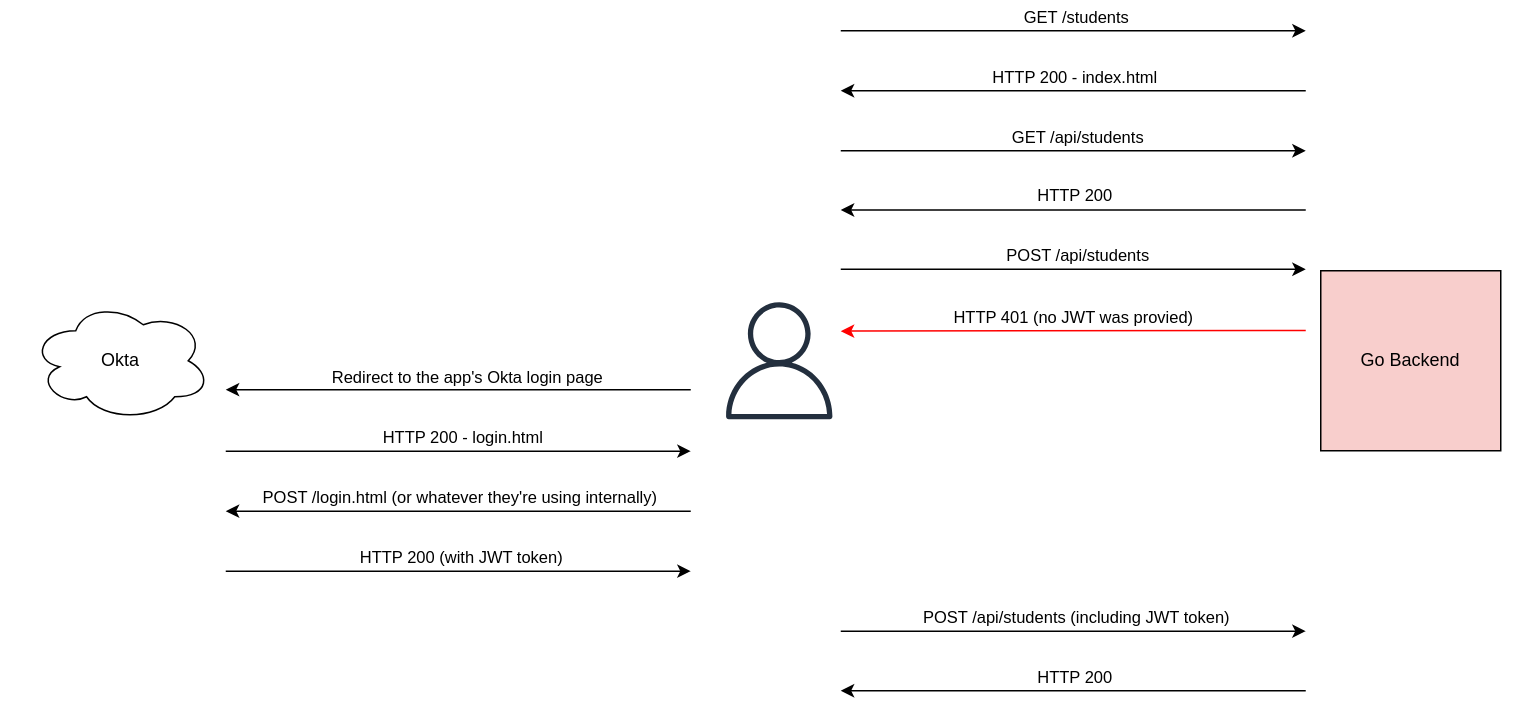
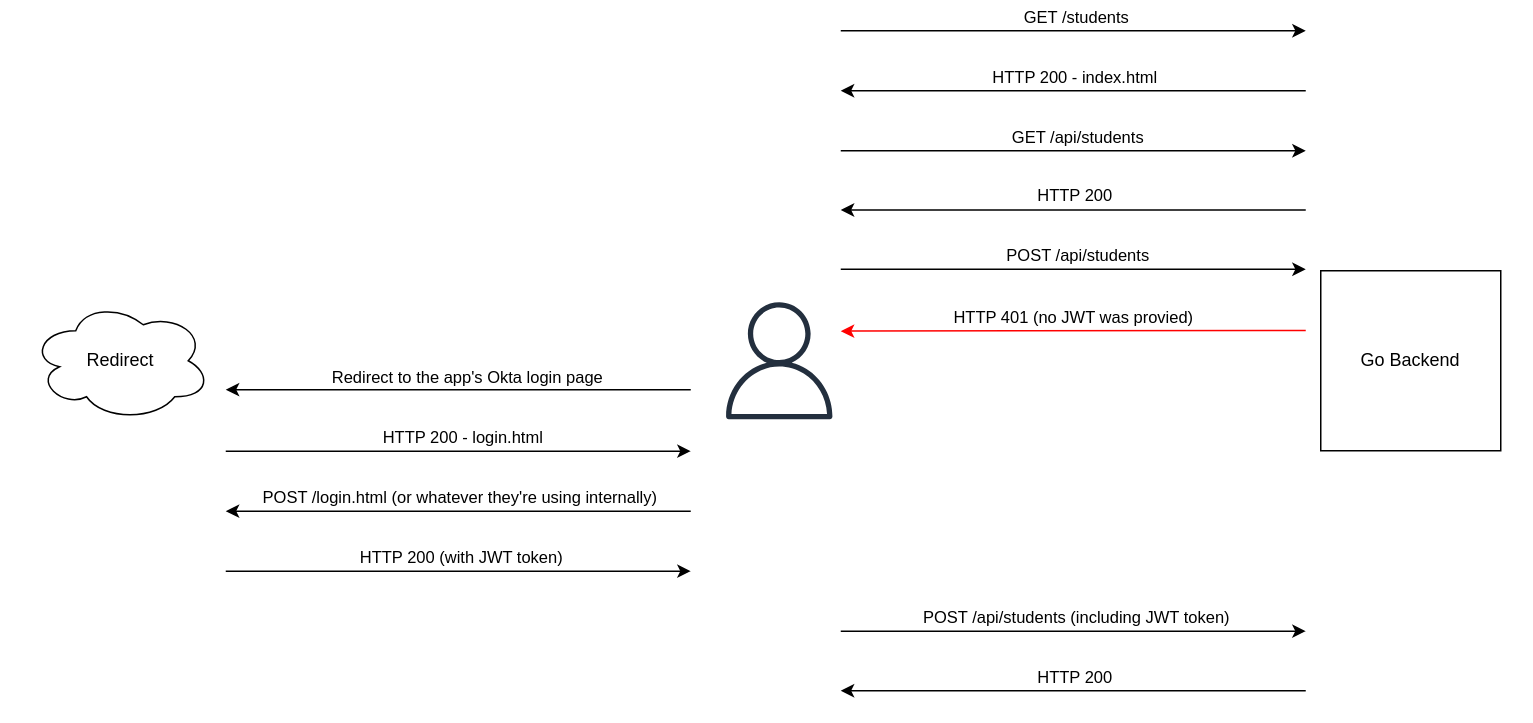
(121, 361) -> (121, 361)
(1411, 361) -> (1411, 361)
